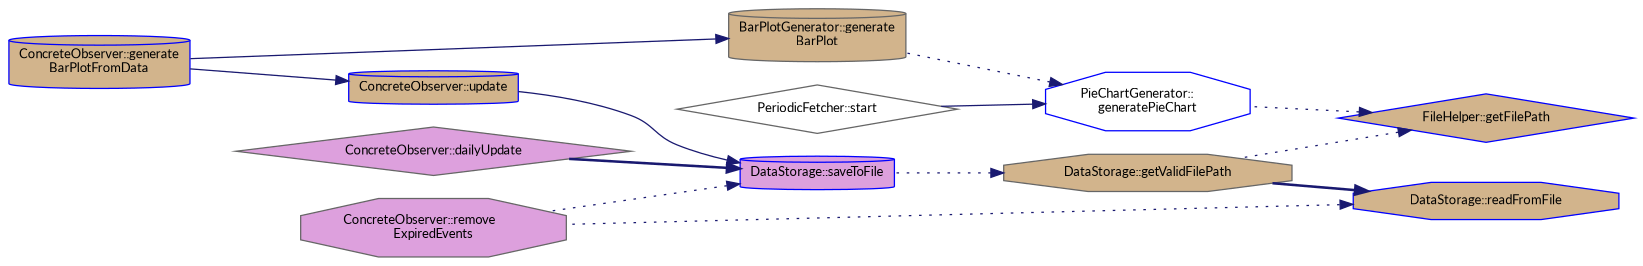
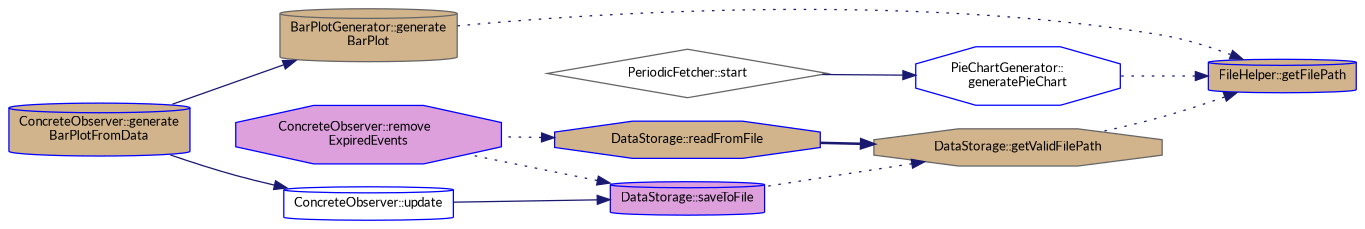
(978, 67) -> (846, 10)
(433, 88) -> (369, 204)
(1486, 118) -> (1282, 76)
(433, 151) -> none
(1314, 187) -> (841, 143)
(433, 228) -> (369, 135)
